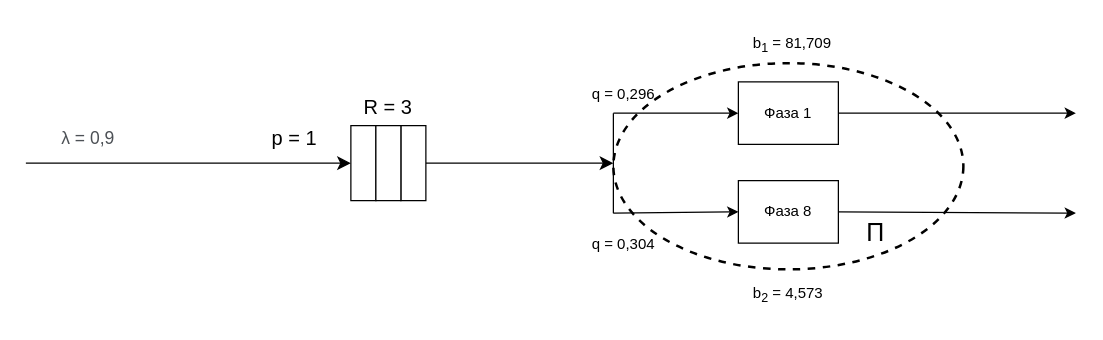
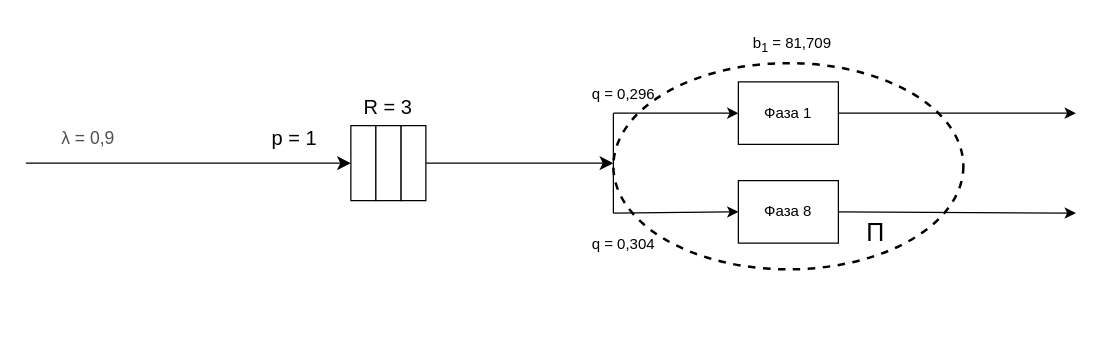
(788, 294) -> none
